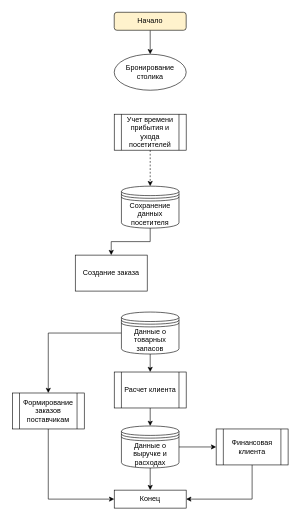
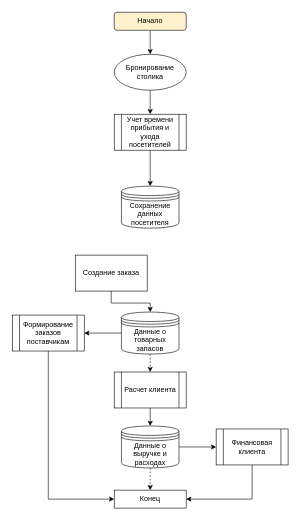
none -> (150, 108)
(150, 166) -> (150, 166)
(128, 242) -> none
none -> (111, 302)
(150, 361) -> (150, 361)
(48, 411) -> (48, 333)
(150, 477) -> (150, 477)
